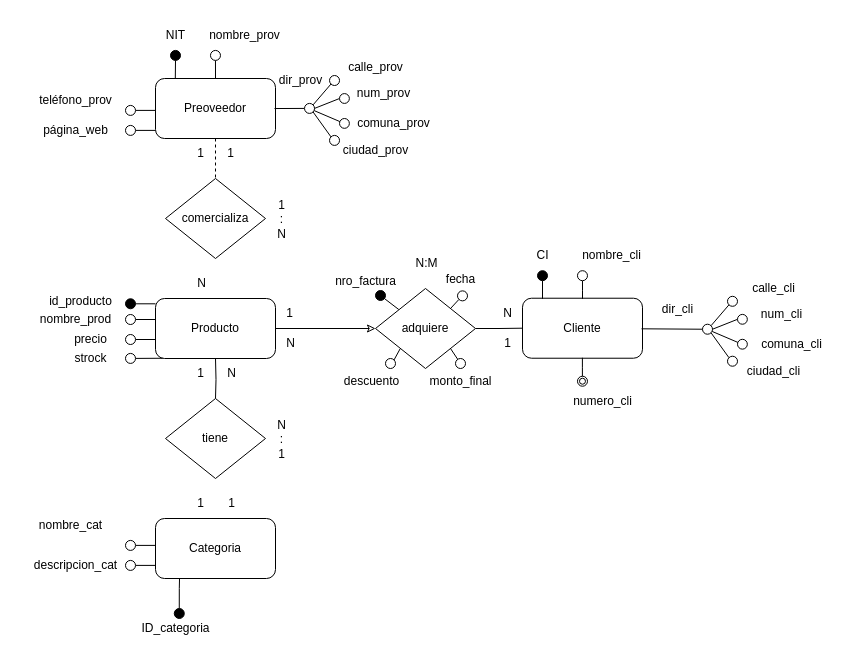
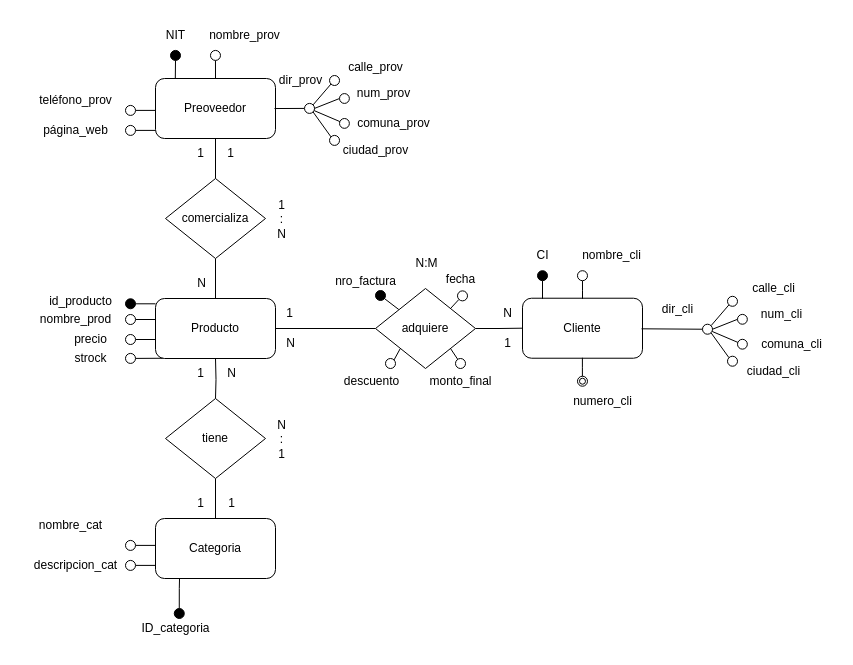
(216, 159) -> (216, 159)
none -> (216, 279)
(367, 329) -> (370, 329)
none -> (216, 499)
